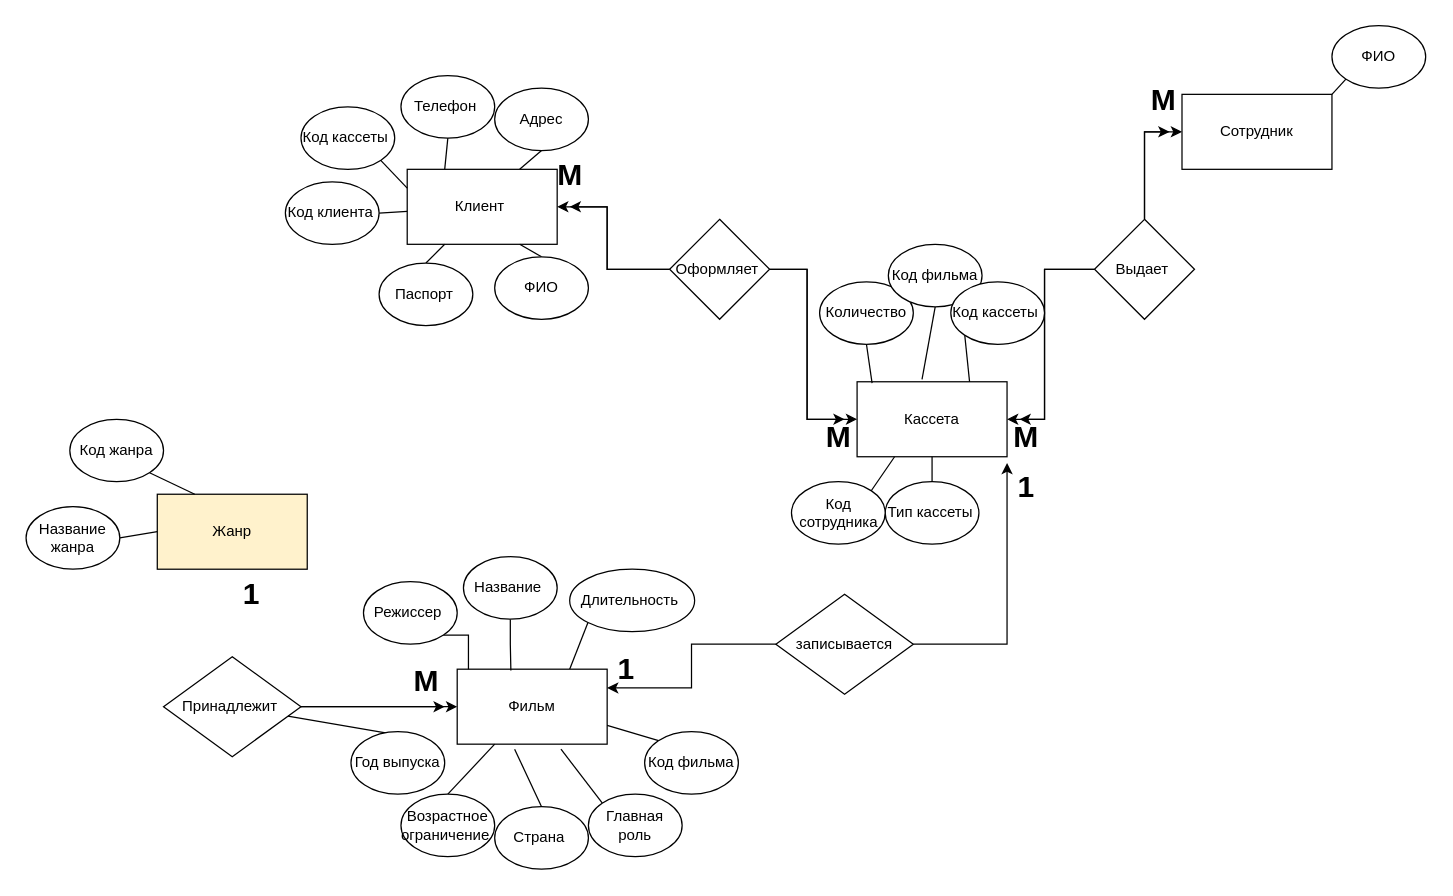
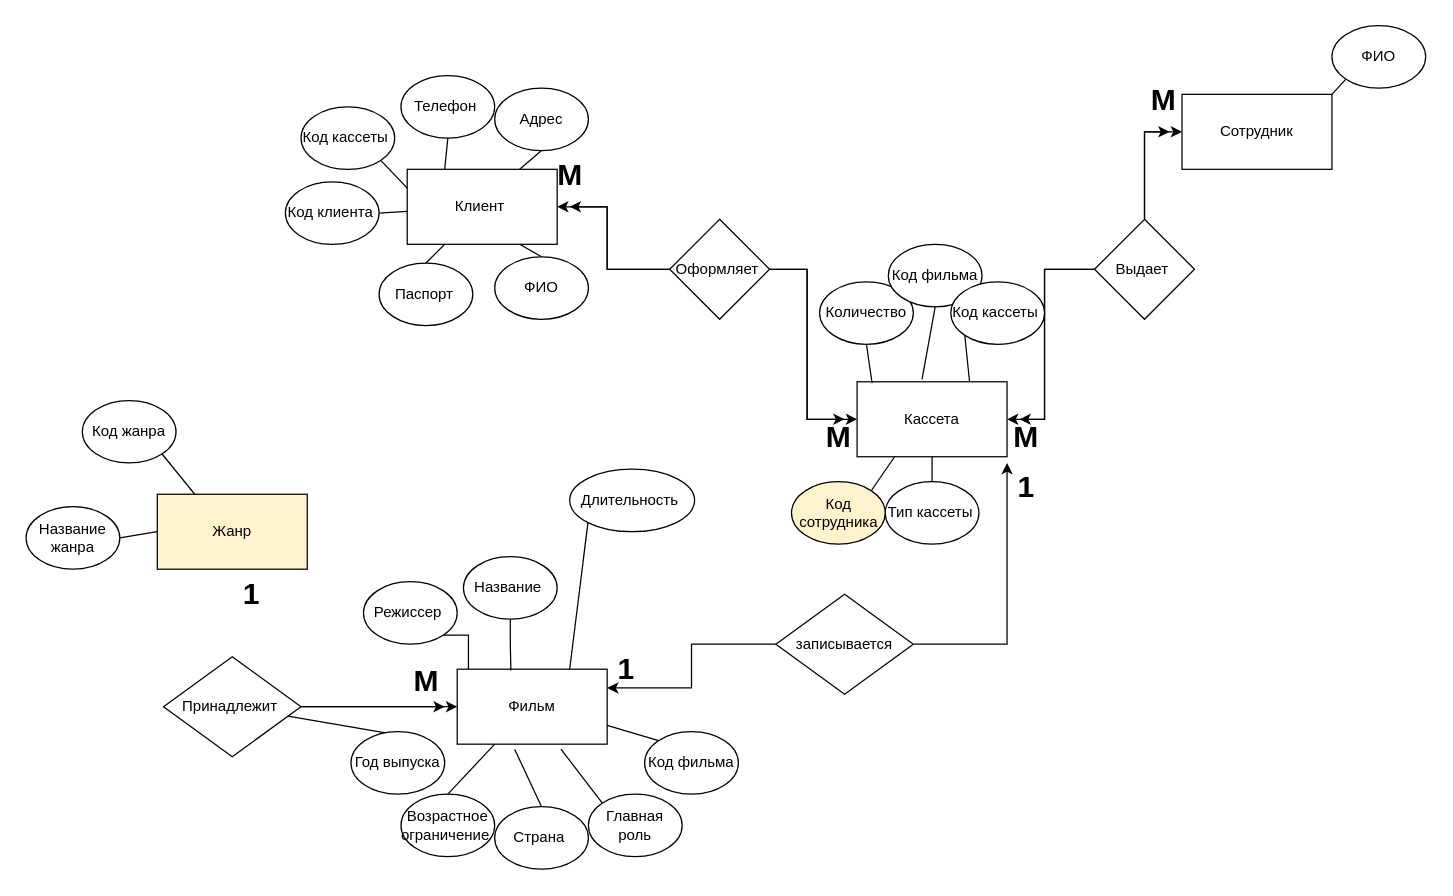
(116, 451) -> (129, 432)
(838, 513) -> (838, 513)
(632, 601) -> (632, 501)
